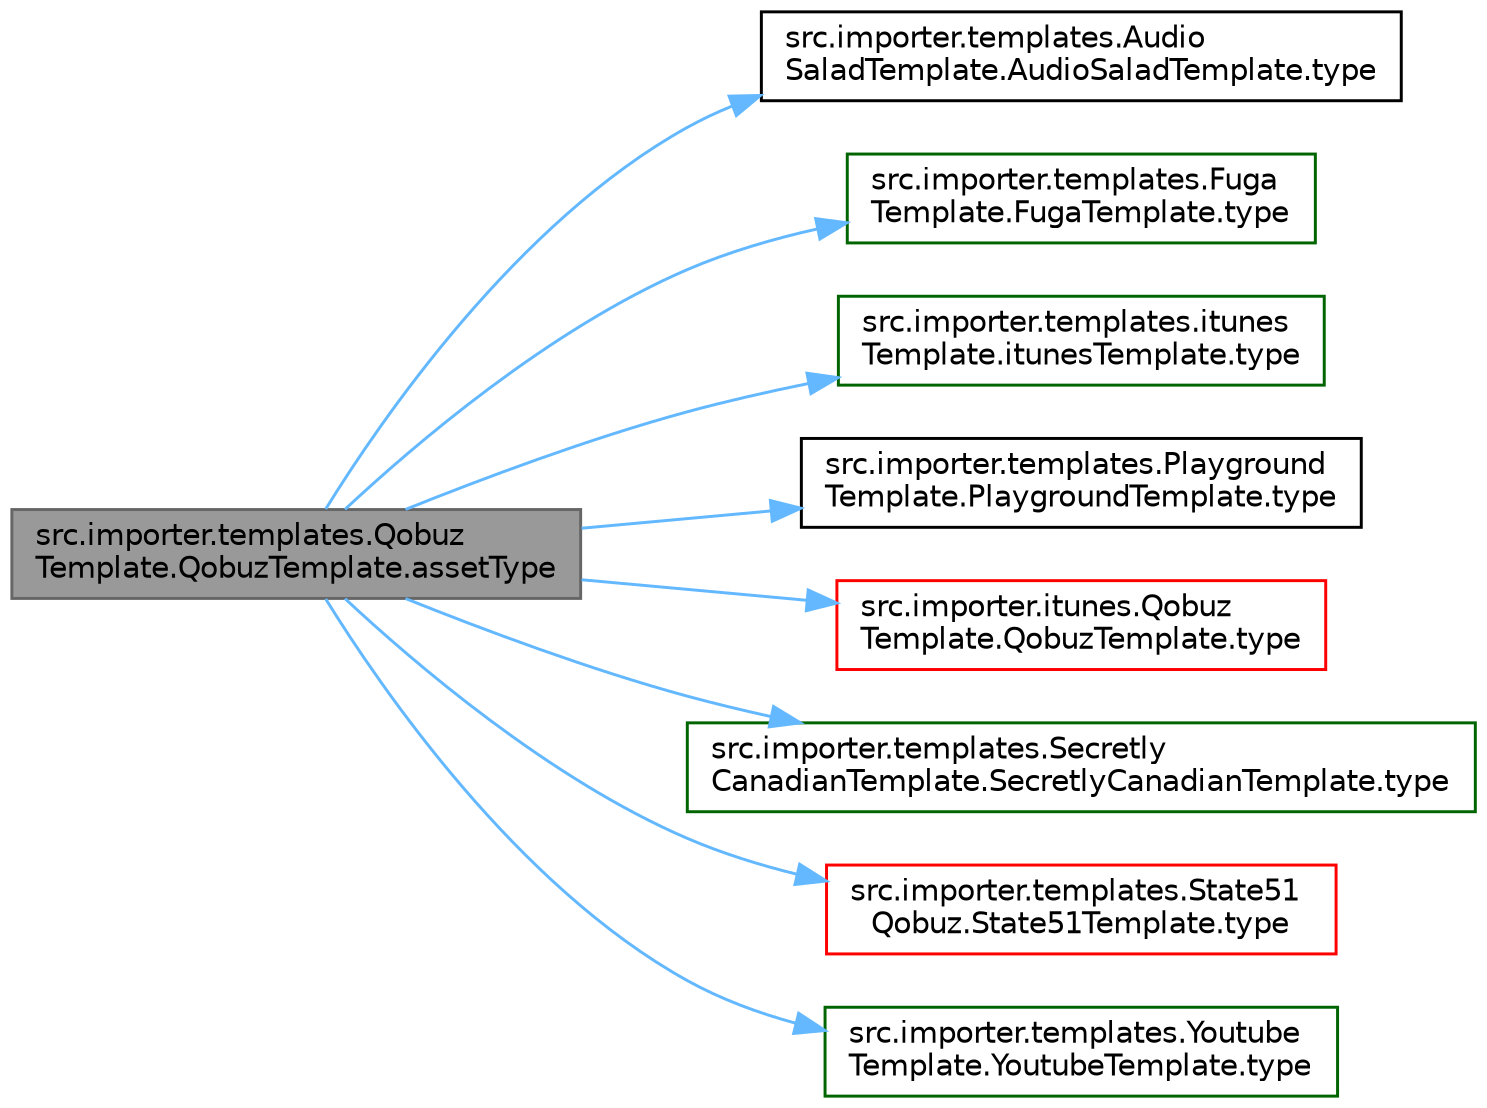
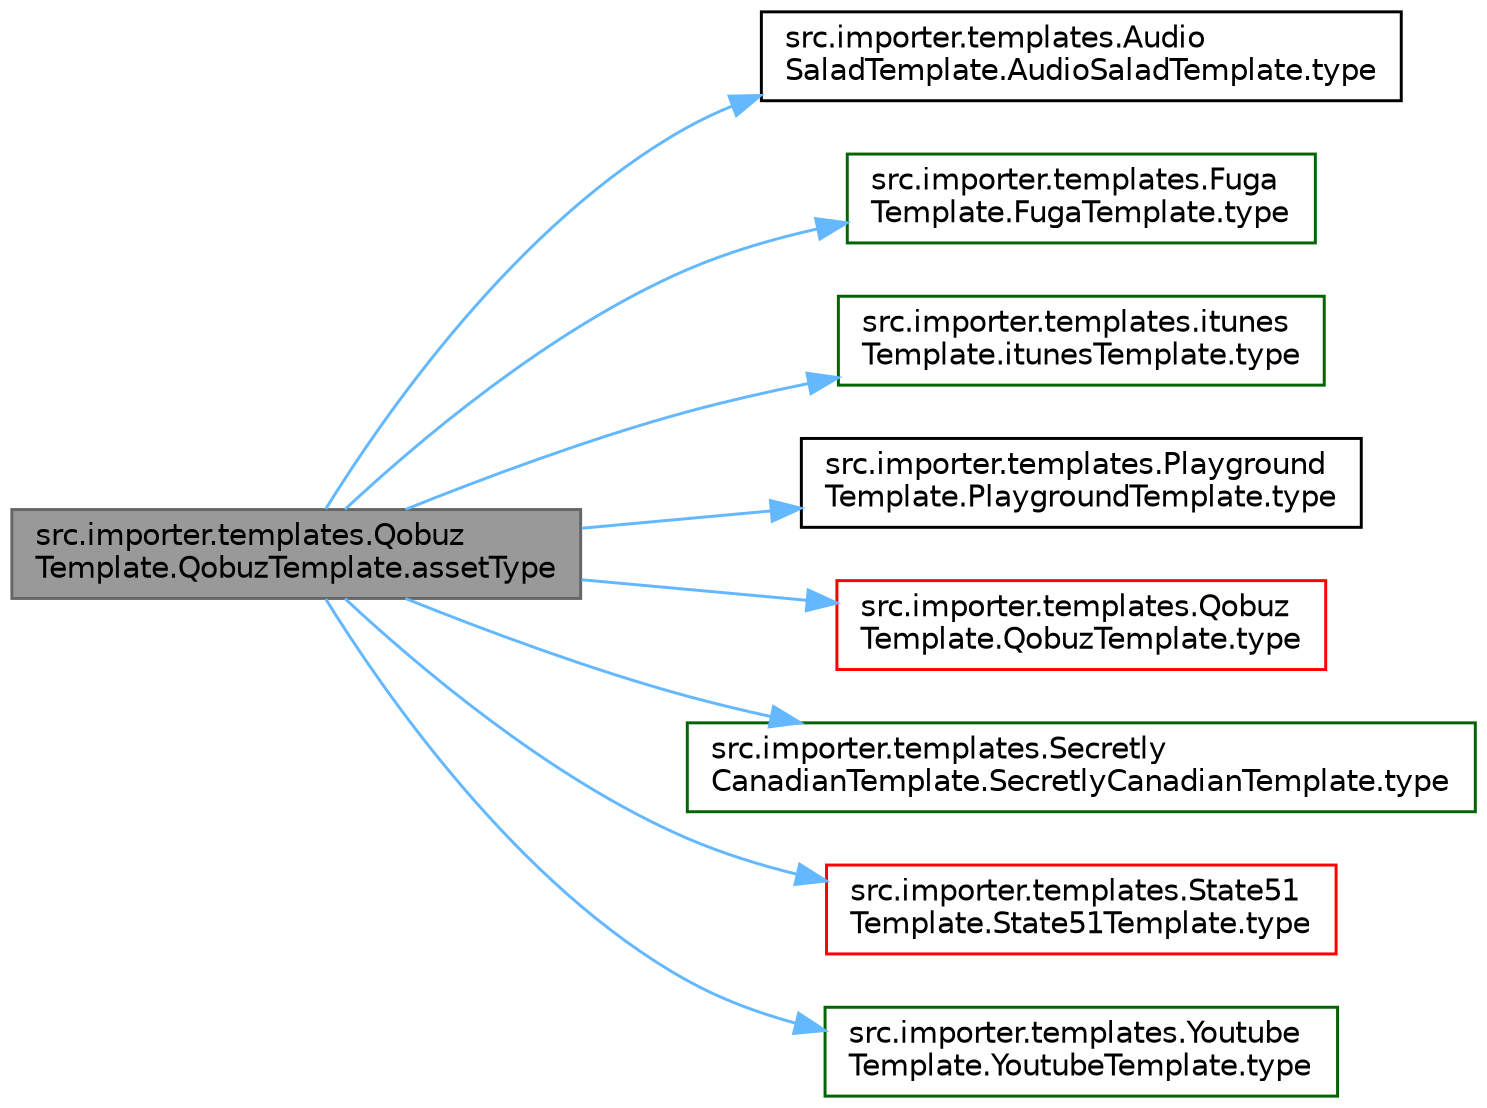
(1081, 625) -> (1081, 625)
(1081, 909) -> (1081, 909)
